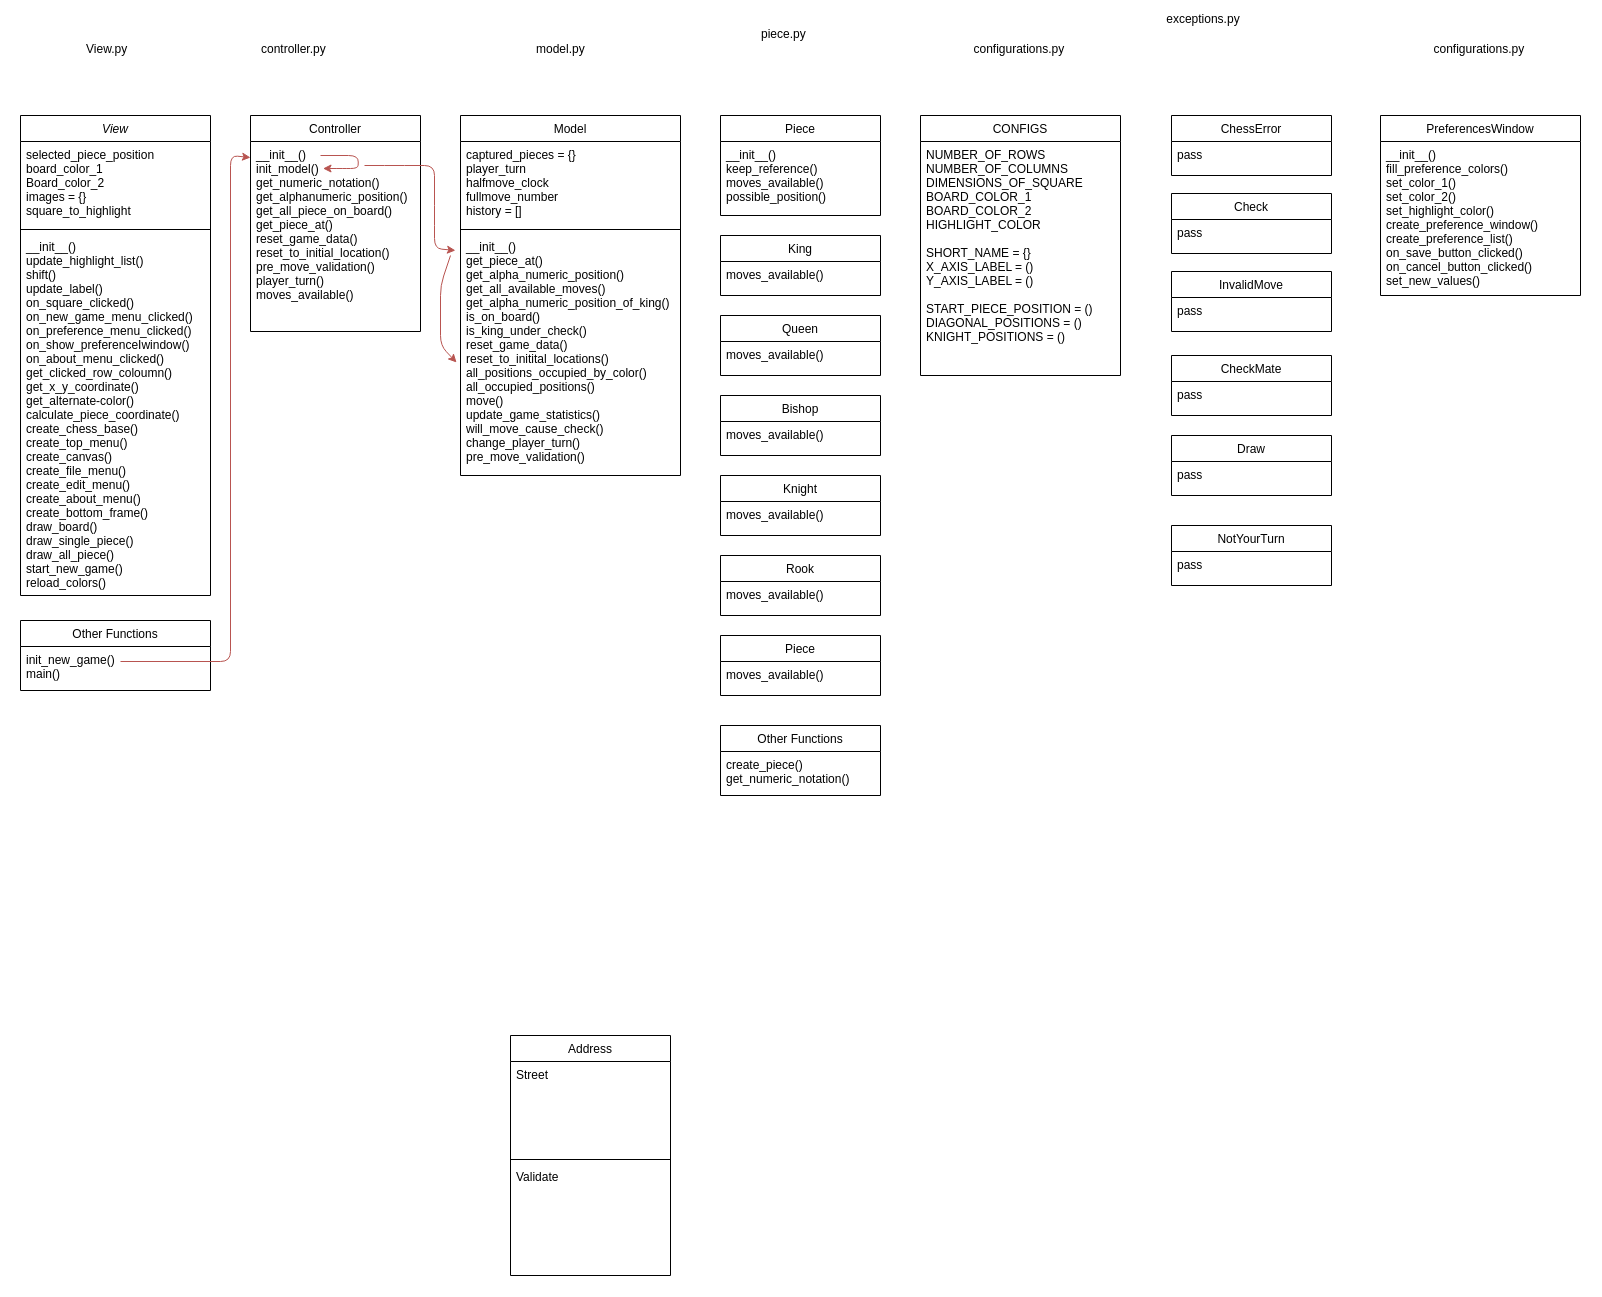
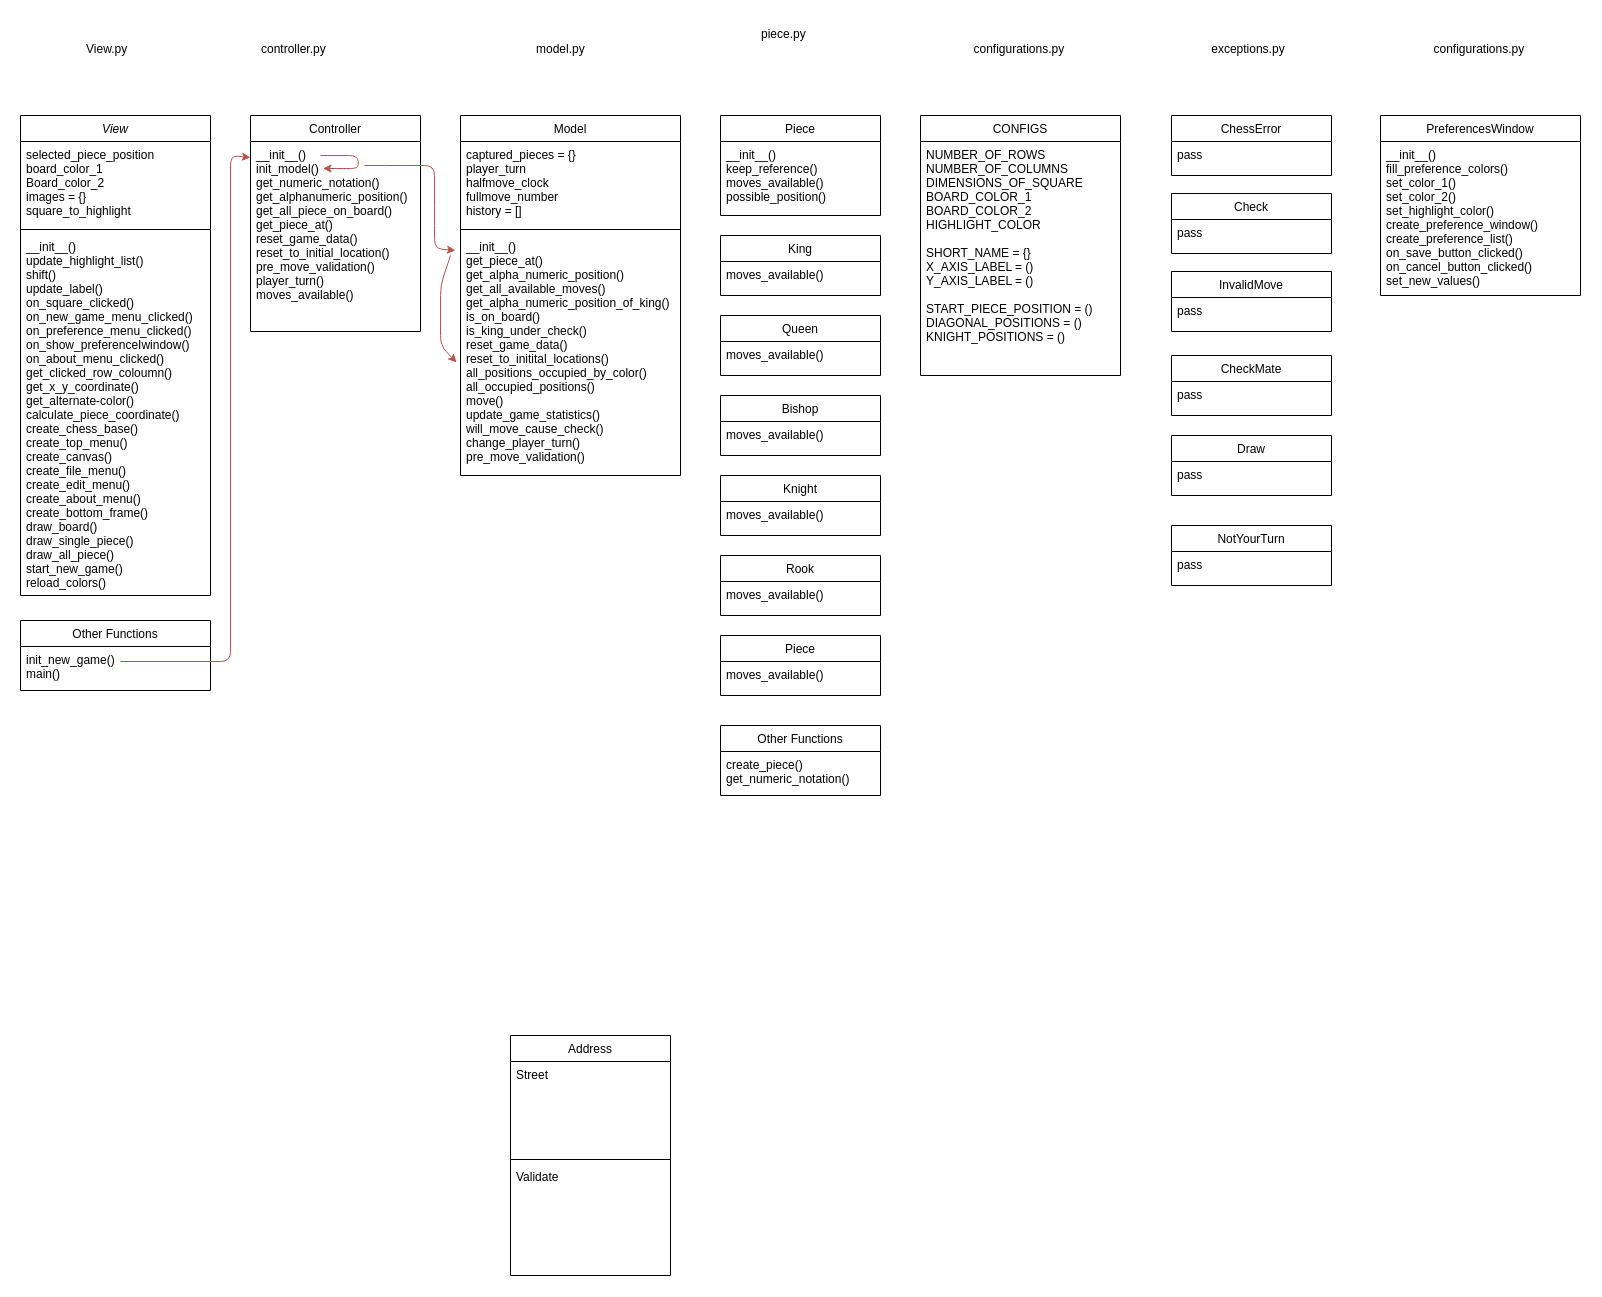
(1207, 26) -> (1252, 56)
